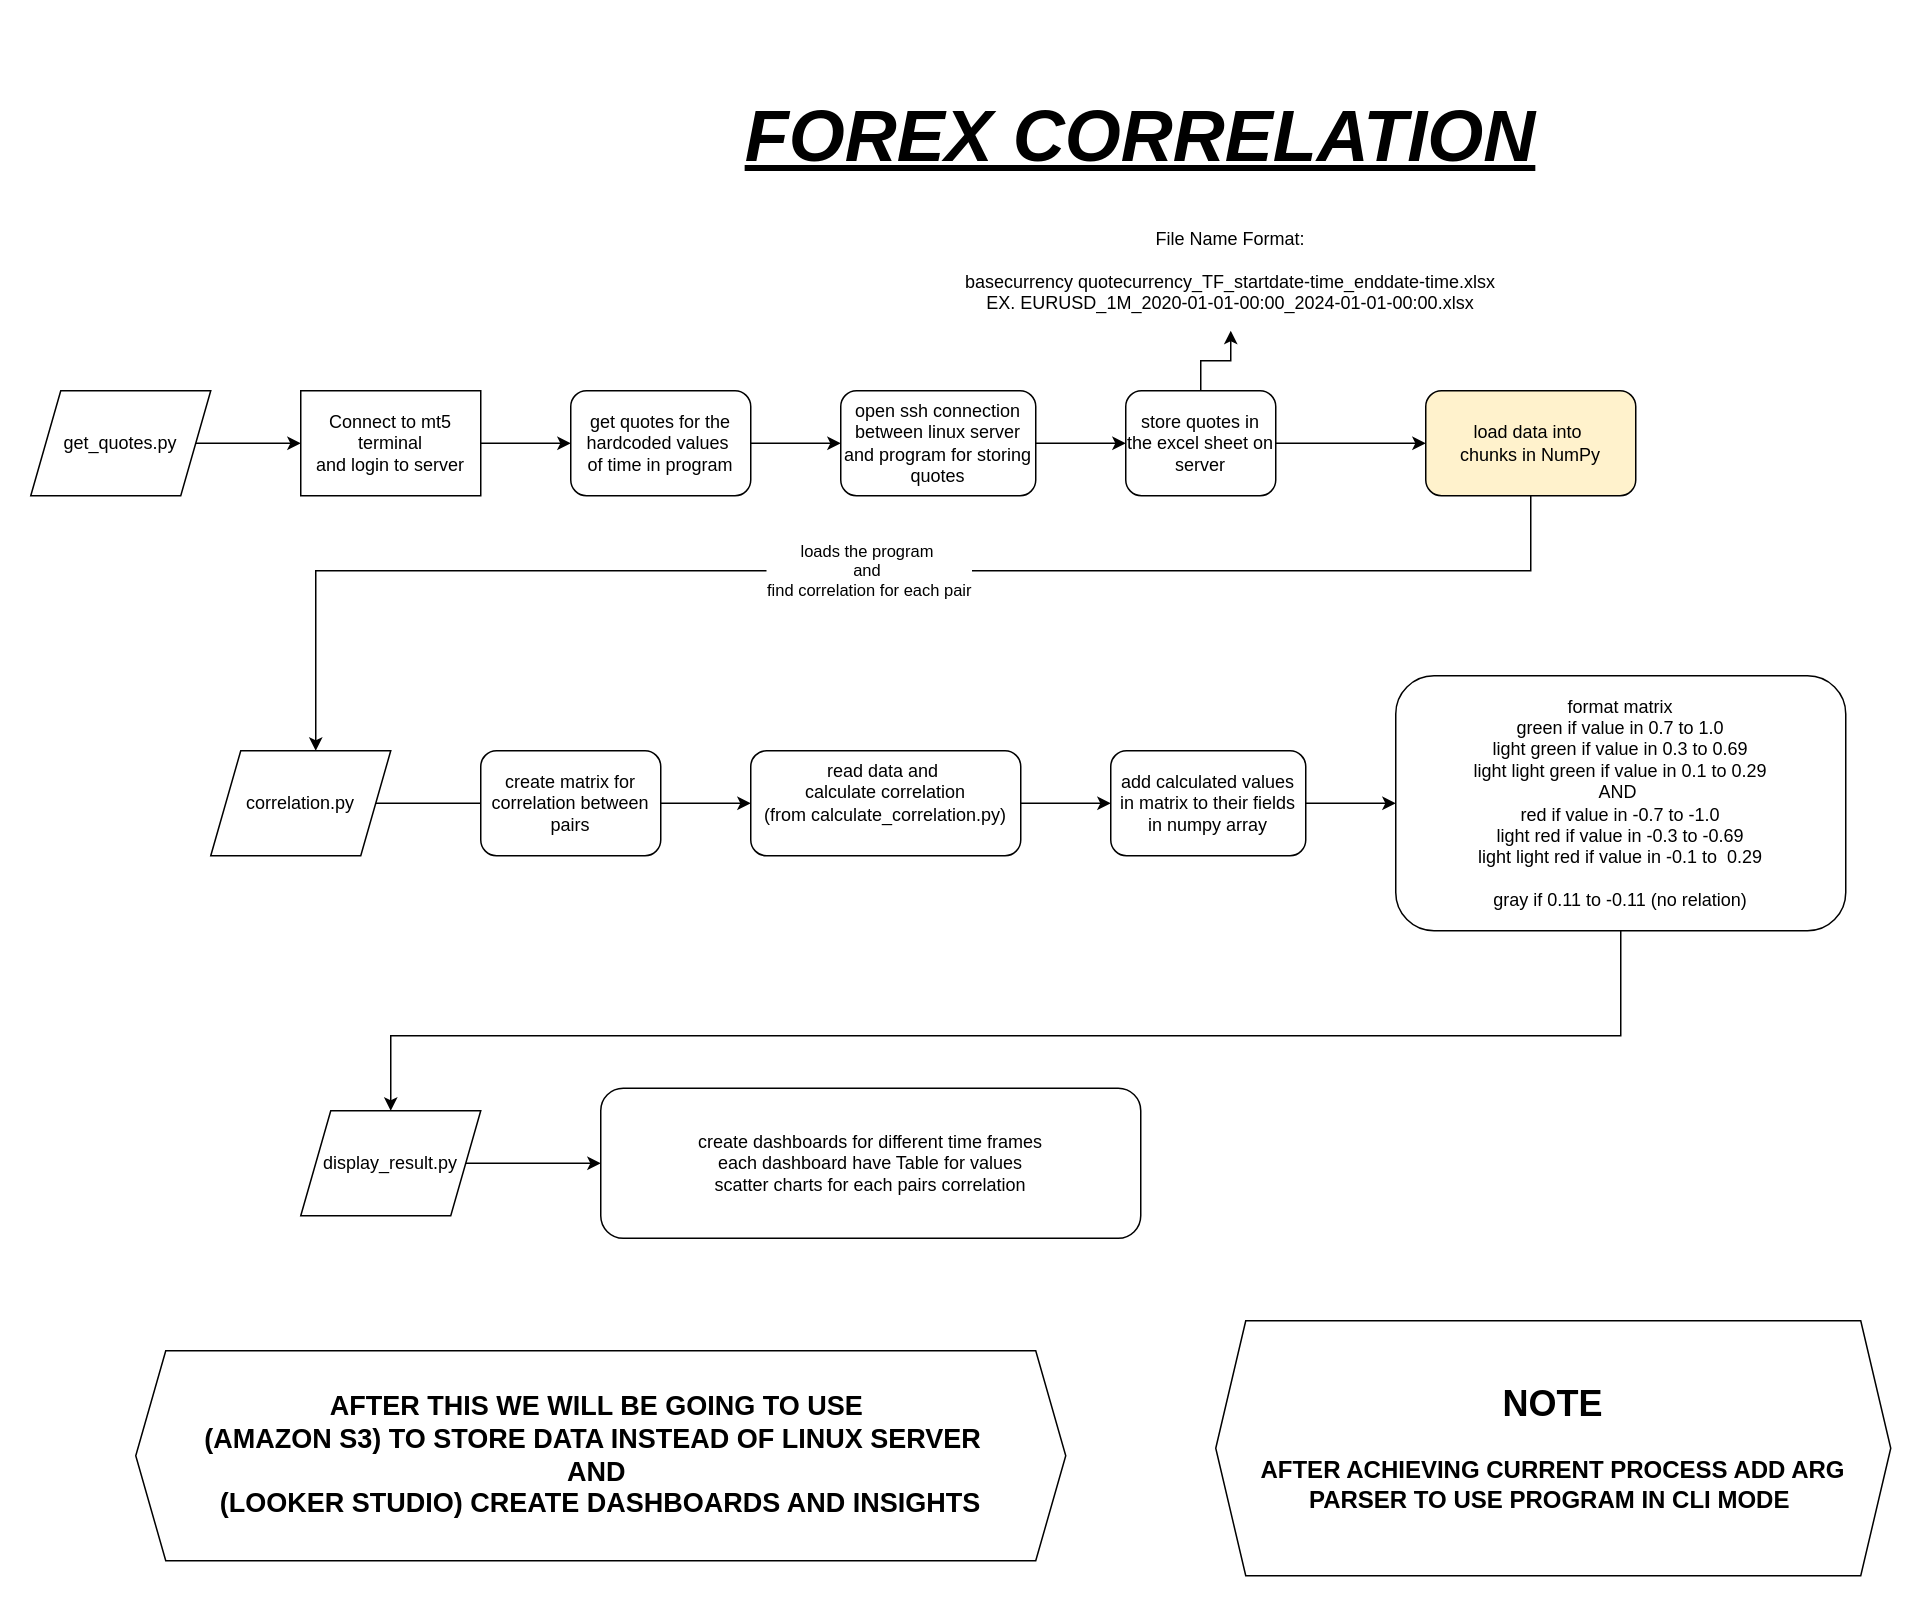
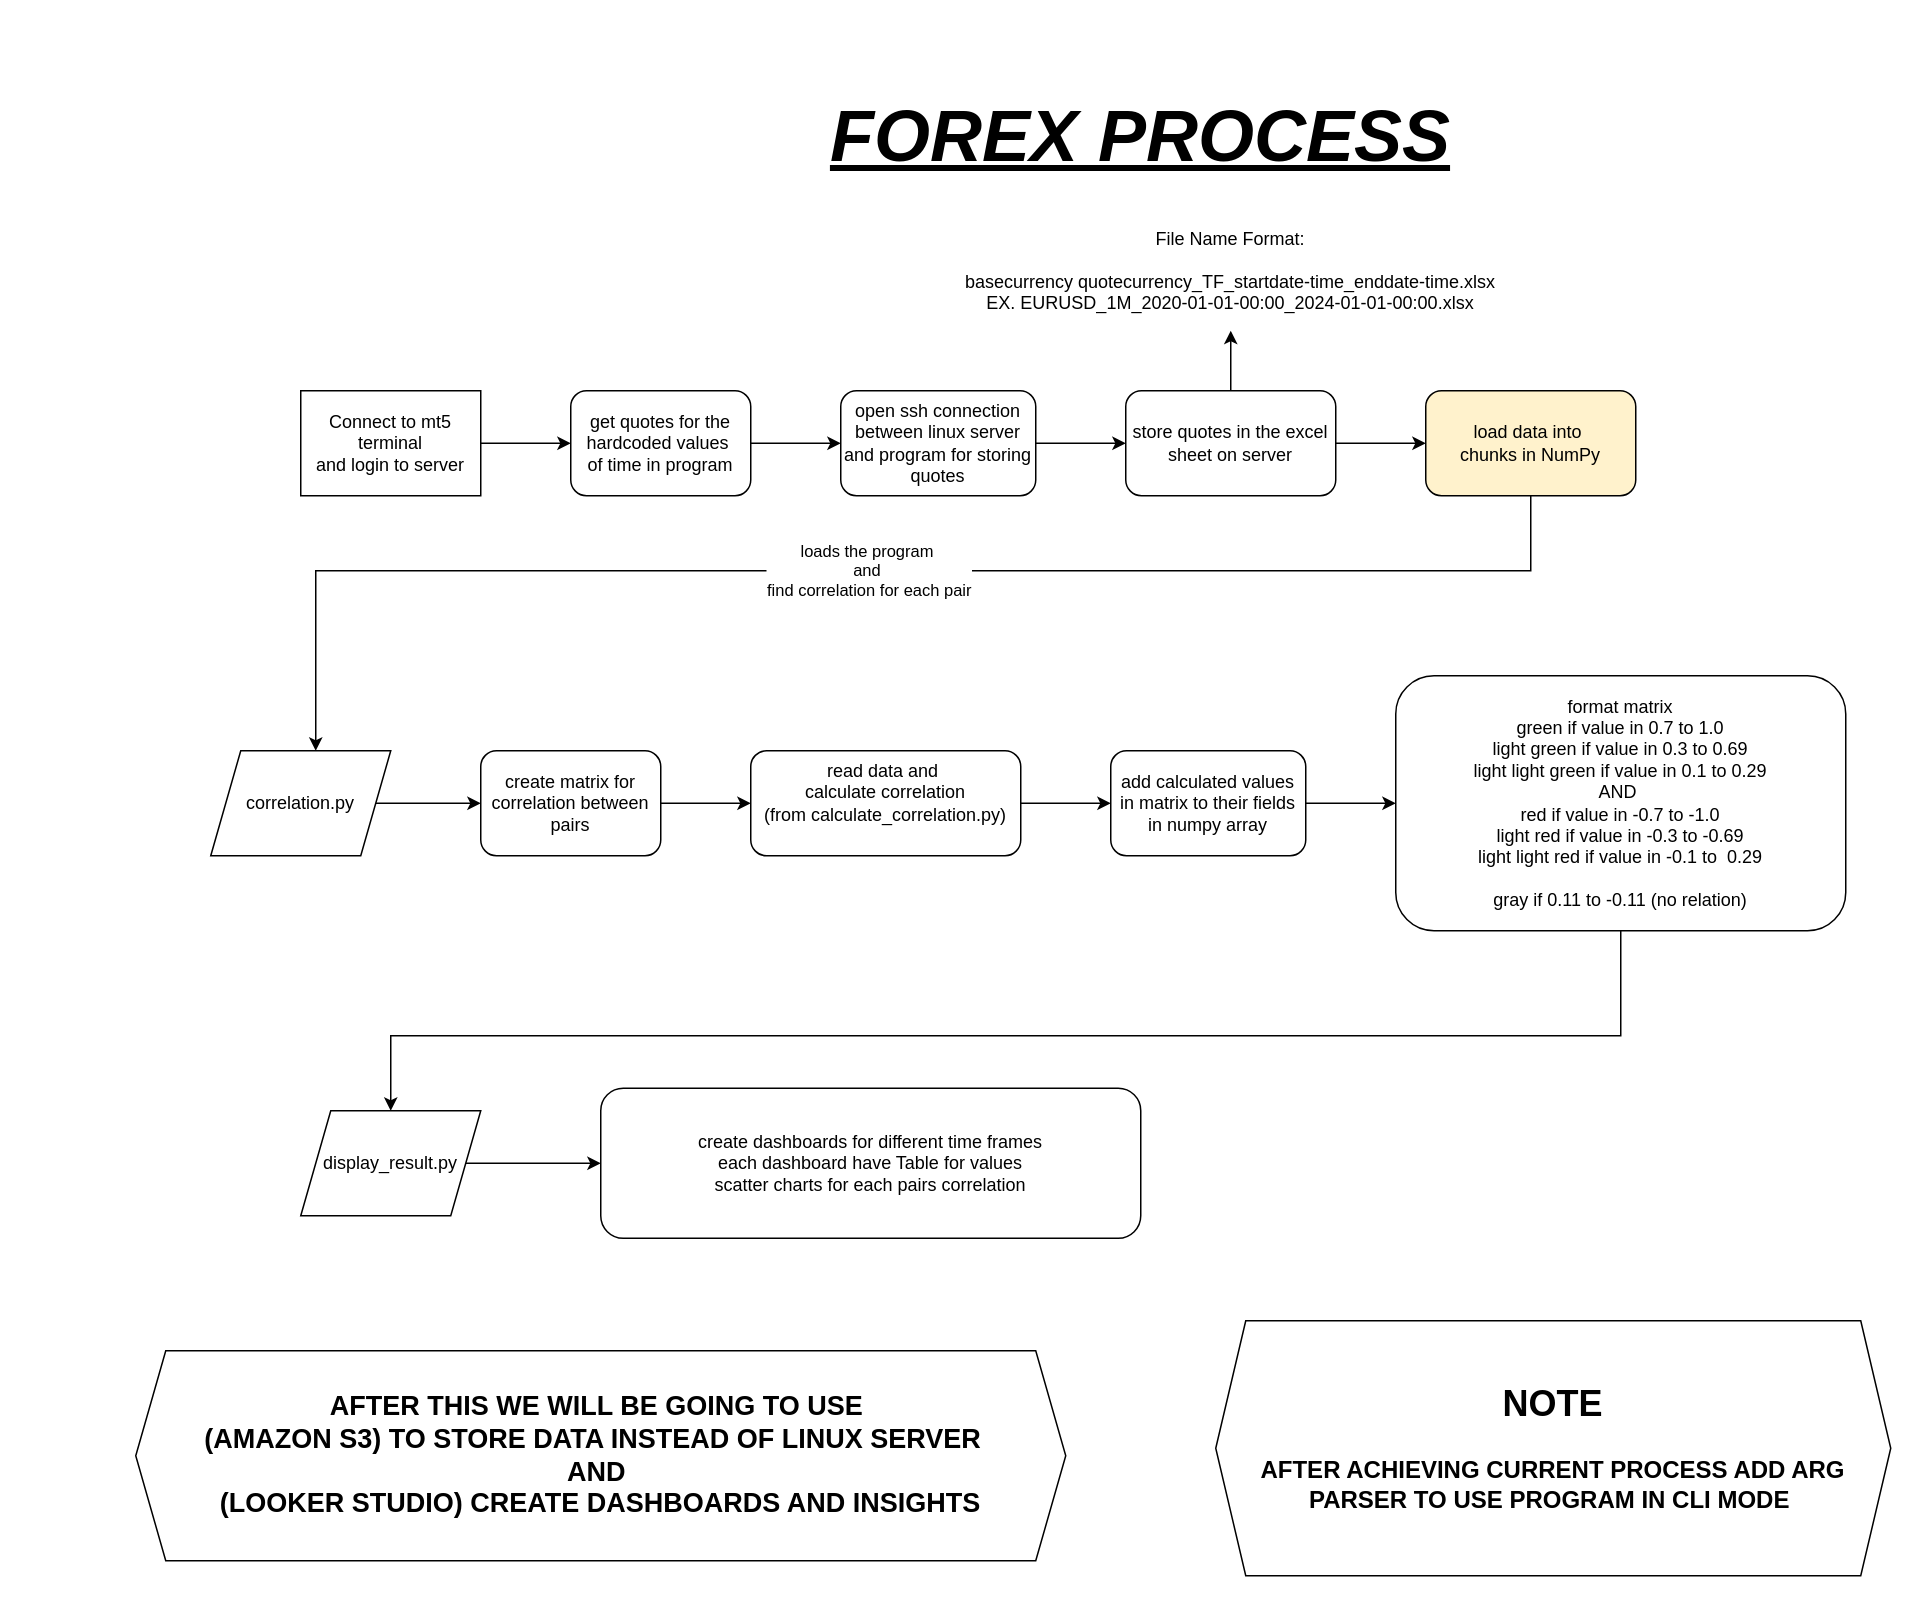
(1141, 136) -> (1141, 136)
(121, 443) -> none
(243, 443) -> none
(1201, 443) -> (1231, 443)
(473, 803) -> (469, 803)
